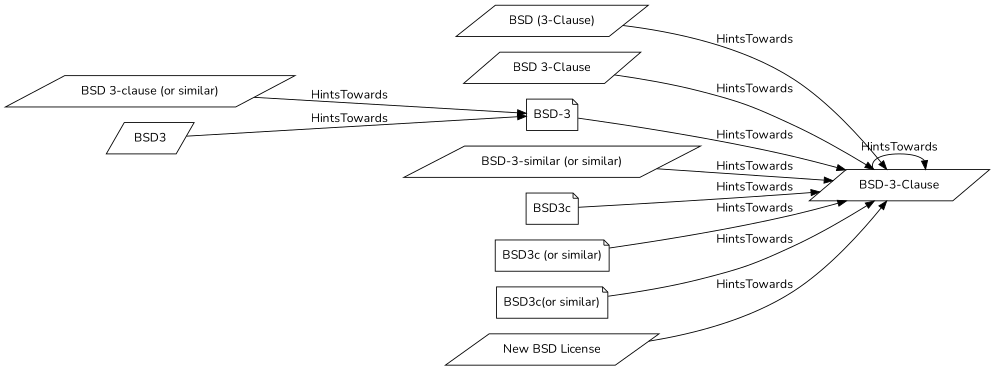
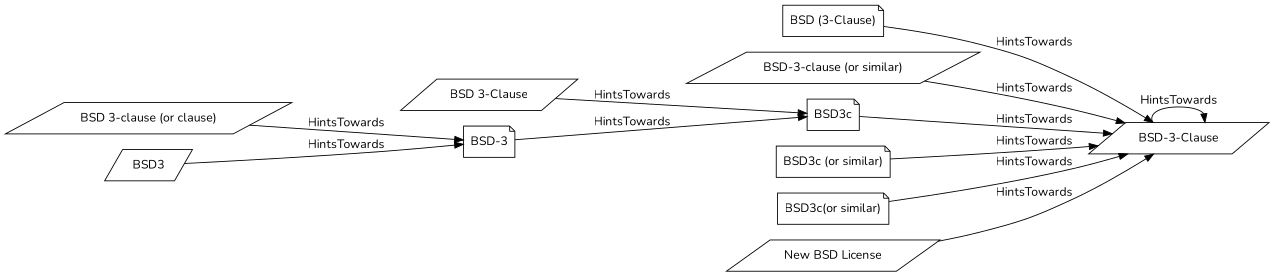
(552, 21) -> (833, 21)
(150, 91) -> (149, 118)
(746, 105) -> (677, 106)
(708, 139) -> (657, 129)
(552, 162) -> (833, 68)
